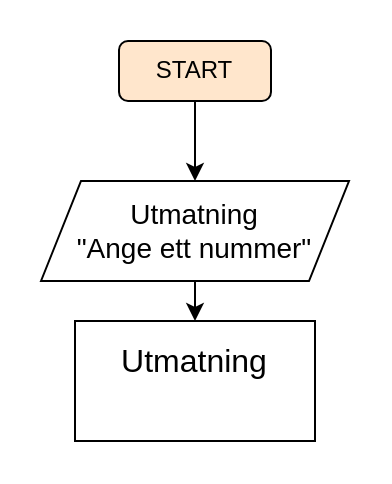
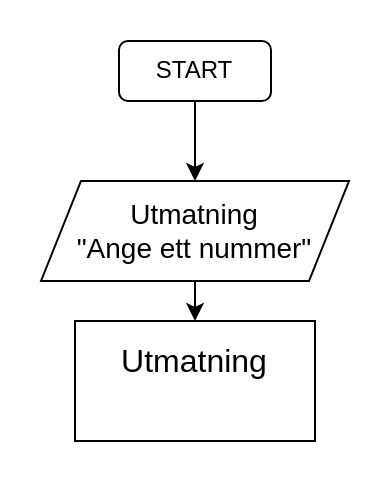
(195, 71) -> (195, 71)
